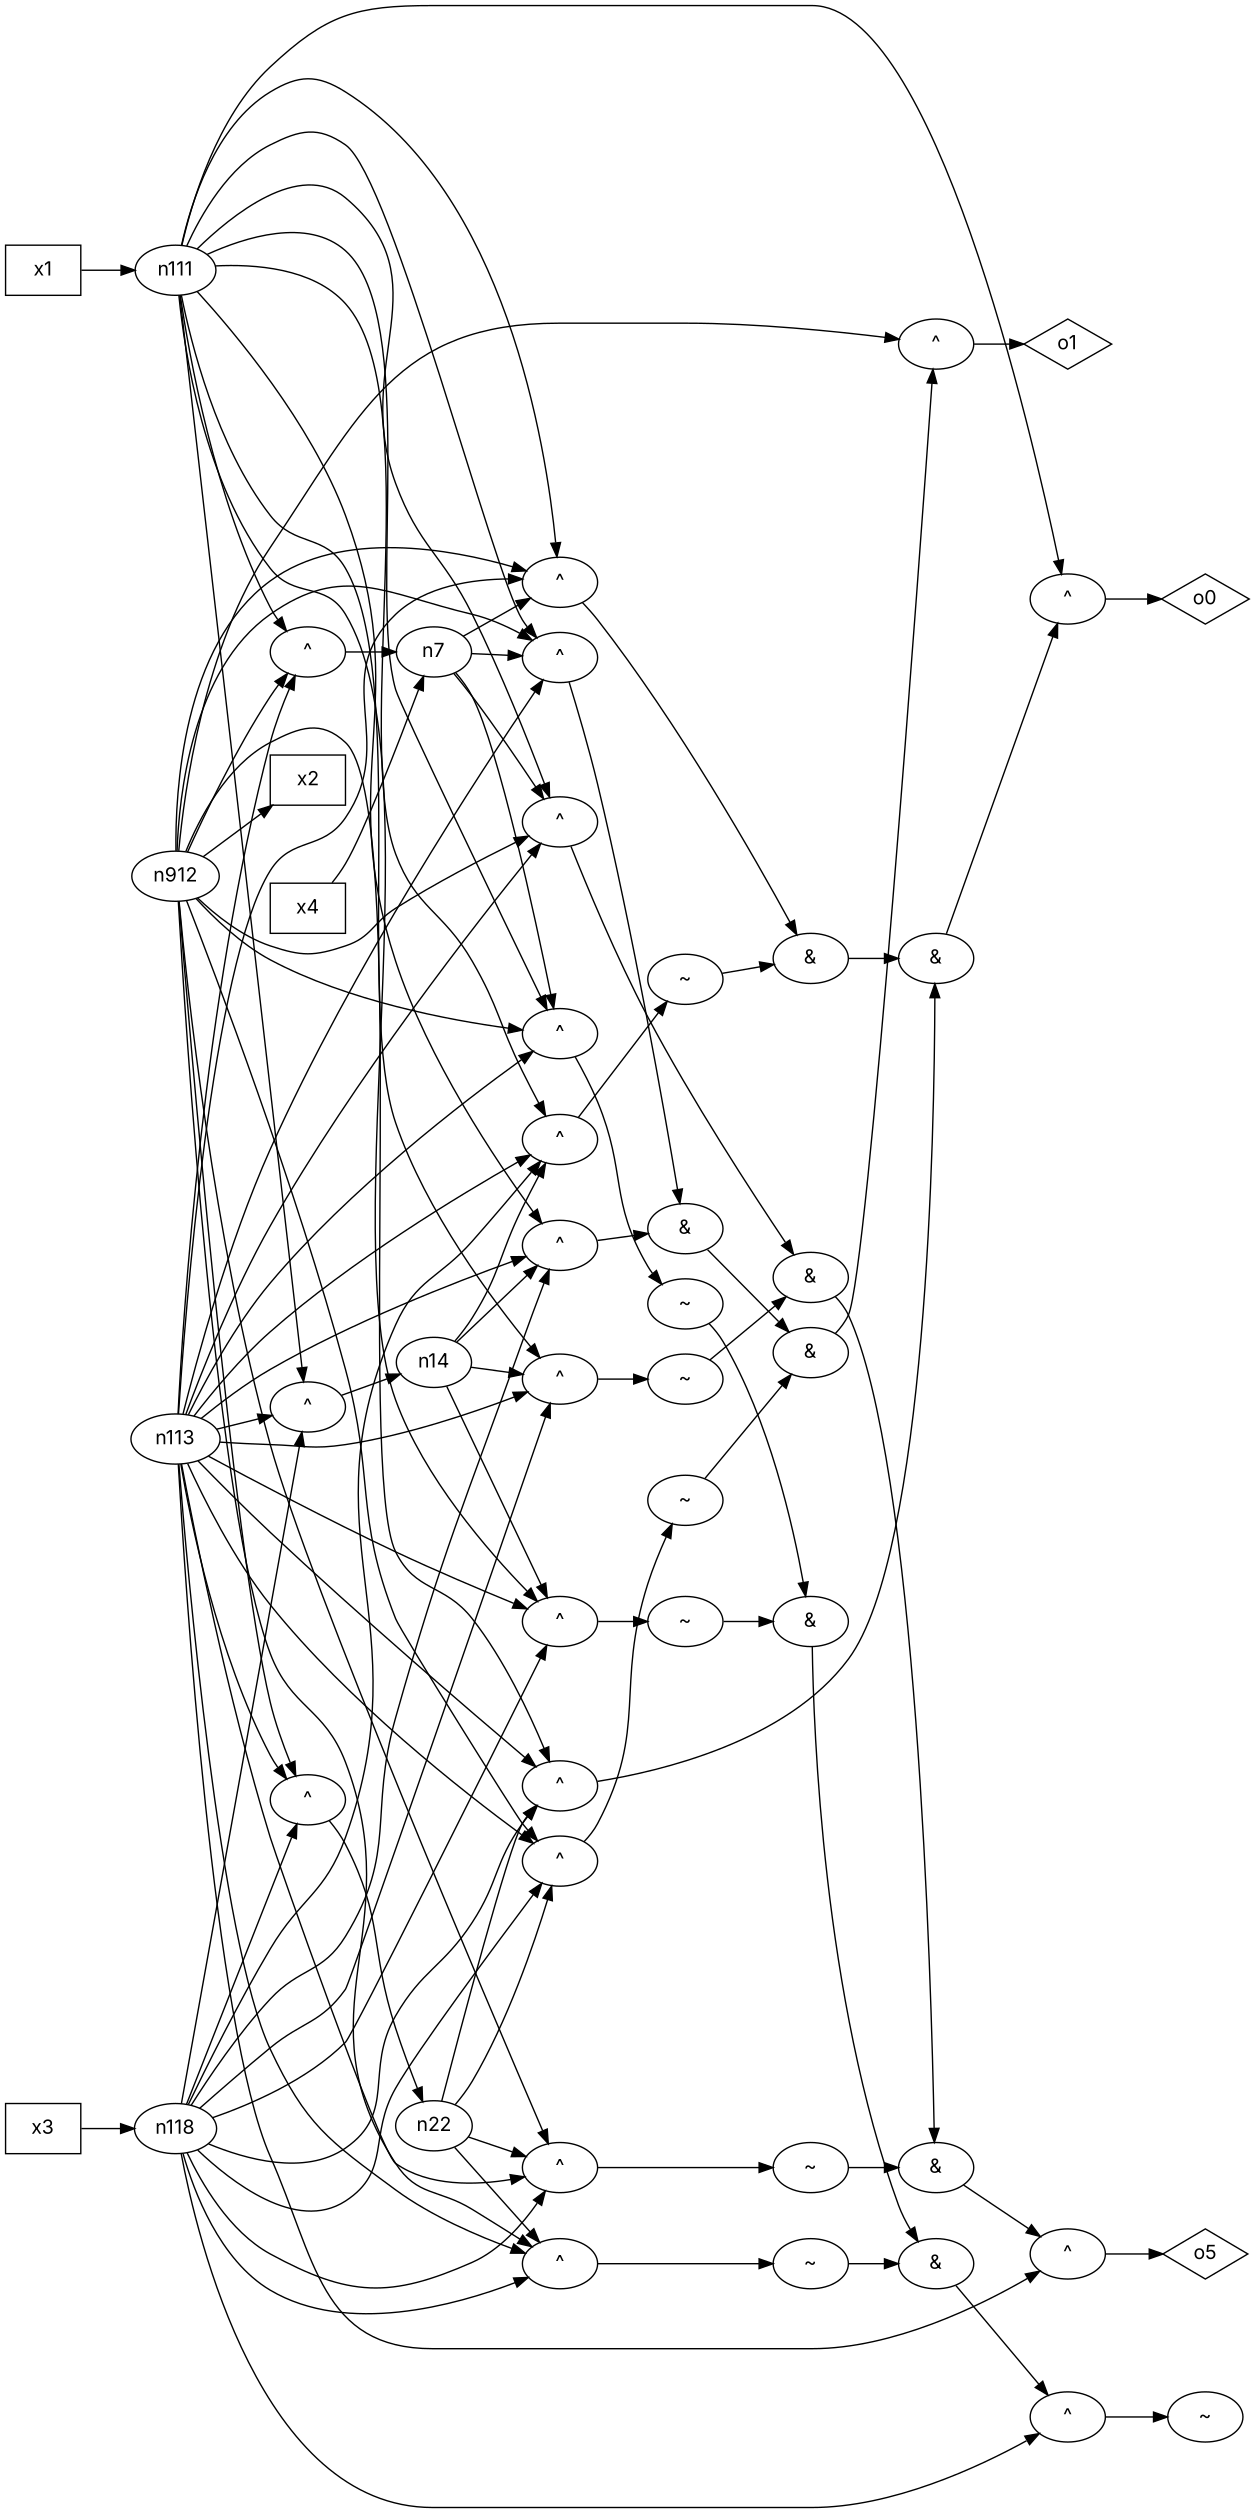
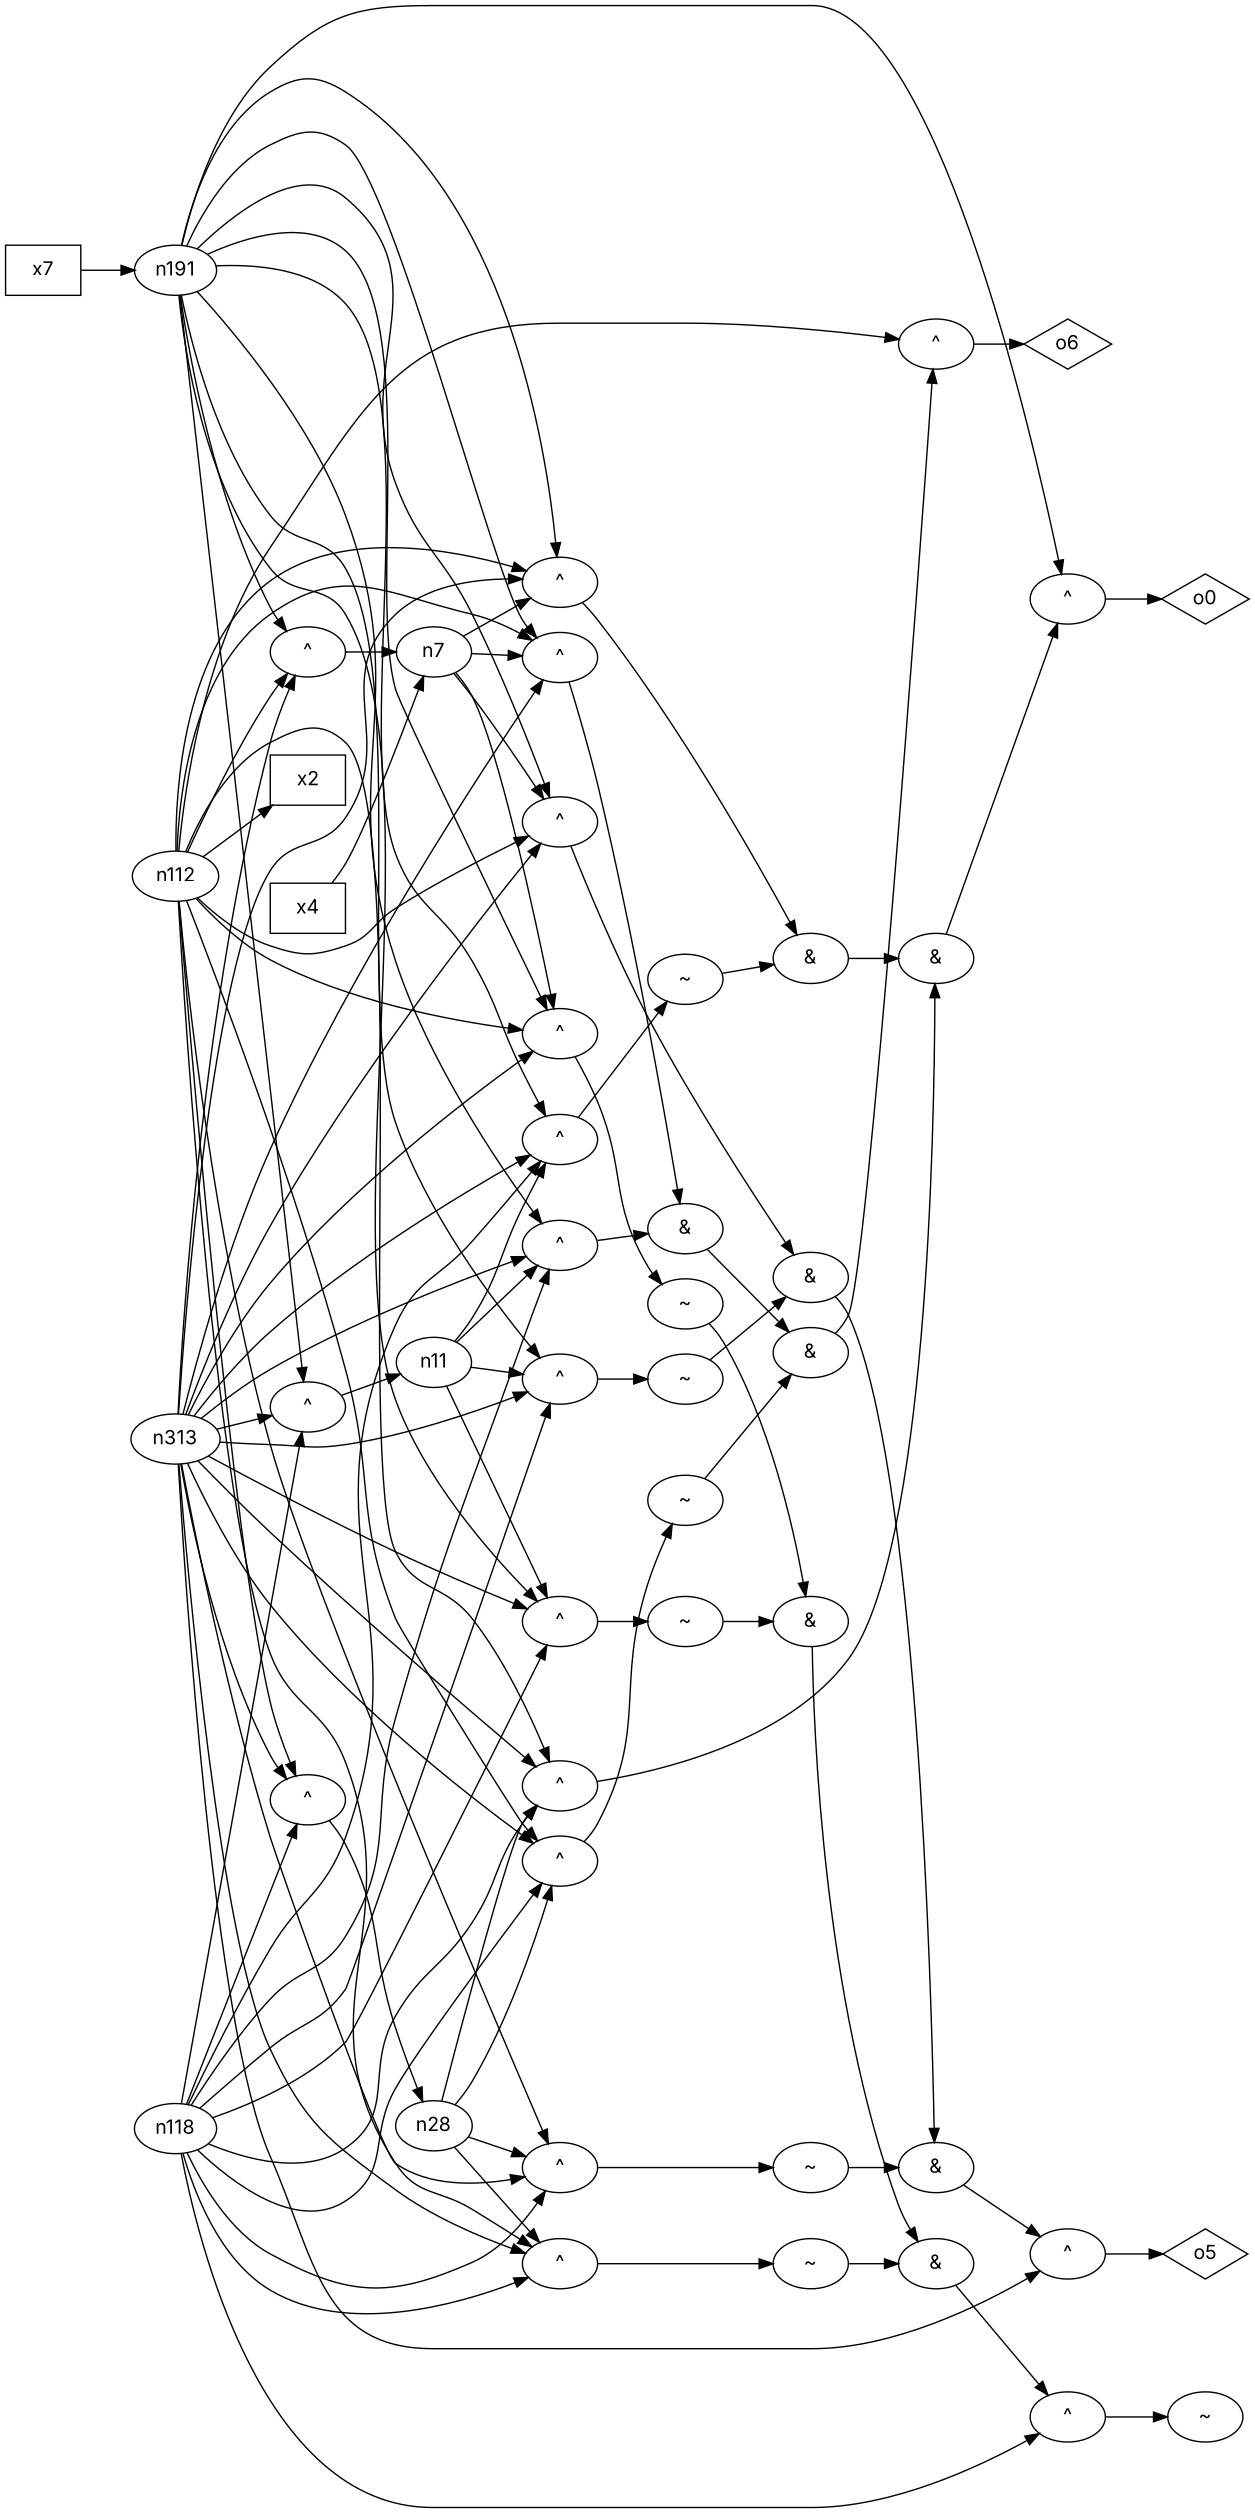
(43, 270) -> (43, 270)
(176, 270) -> (176, 270)
(1068, 344) -> (1068, 344)
(176, 876) -> (176, 876)
(434, 1362) -> (434, 1362)
(176, 1439) -> (176, 1439)
(434, 2126) -> (434, 2126)
(43, 2129) -> none
